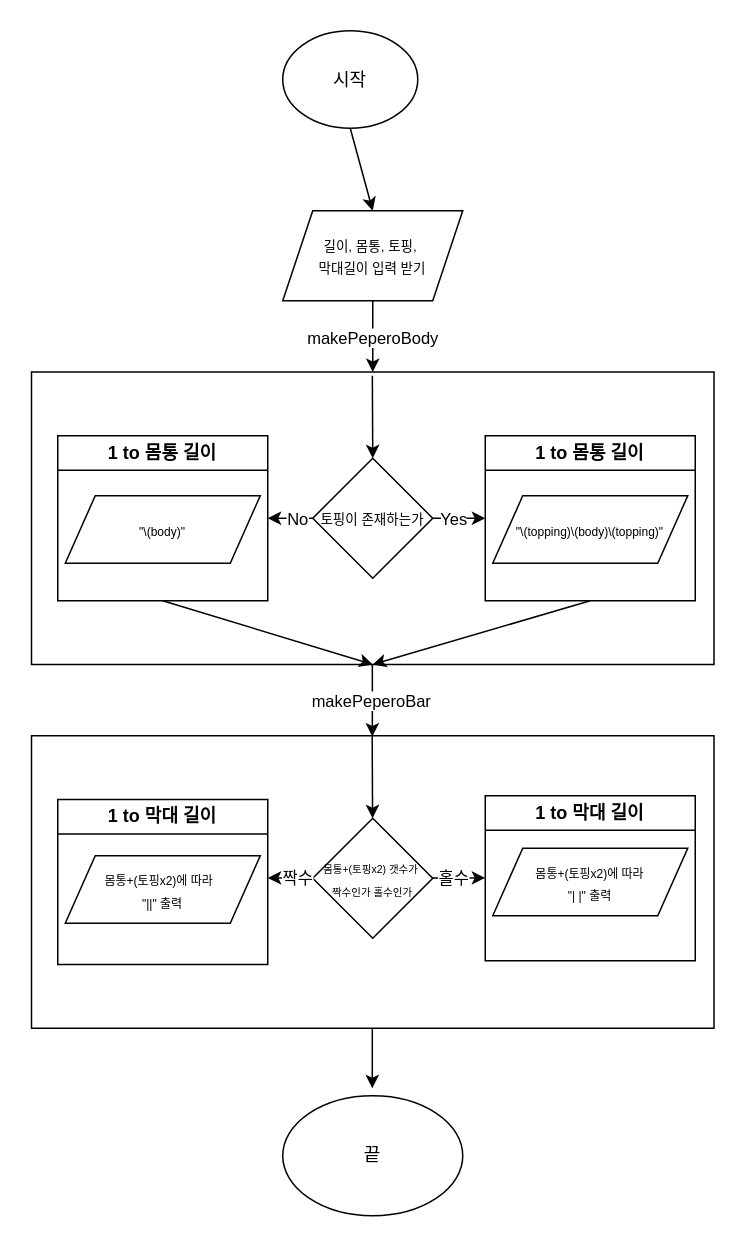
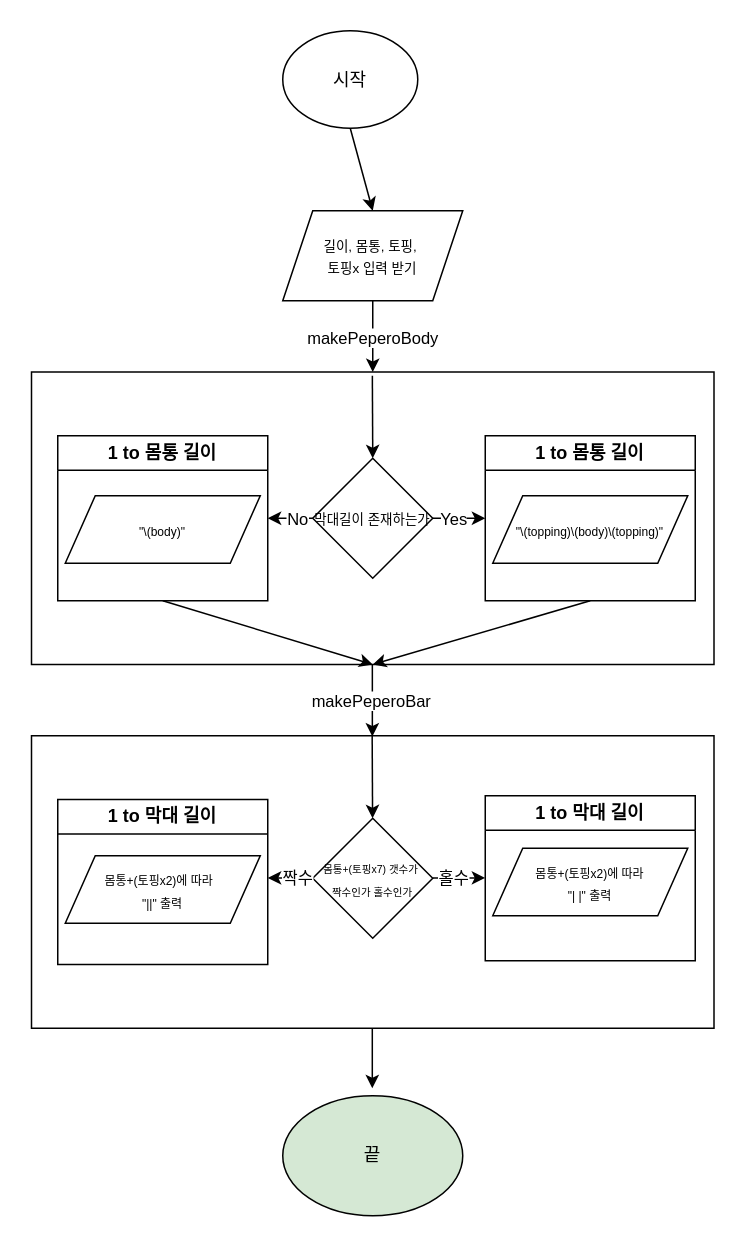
(373, 256) -> (373, 256)
(373, 518) -> (373, 518)
(373, 878) -> (373, 878)
(373, 1156) -> (373, 1156)
